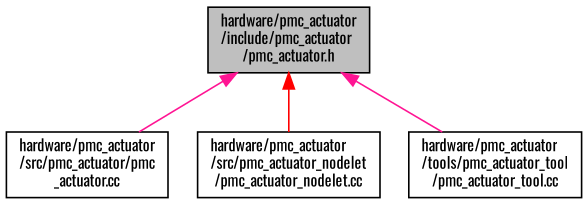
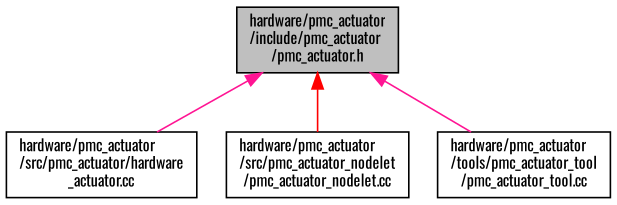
(87, 165) -> (102, 165)
